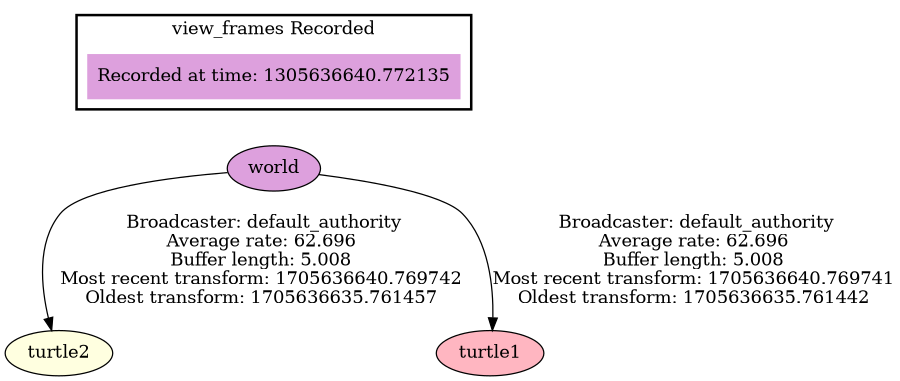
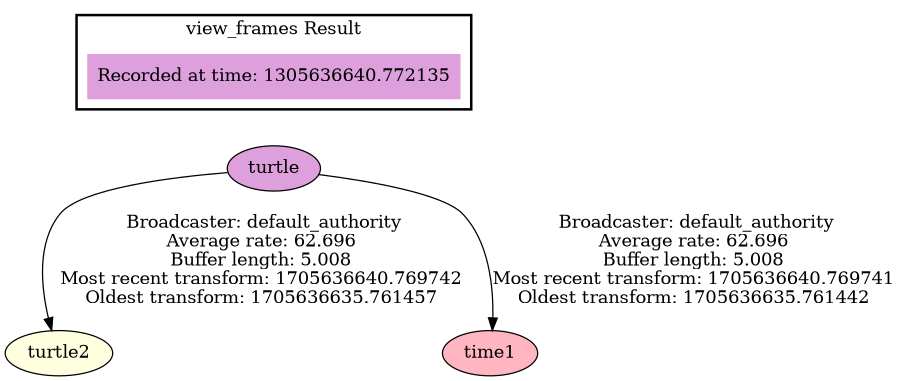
(274, 30) -> (274, 30)
(274, 168) -> (274, 168)
(490, 353) -> (490, 353)
